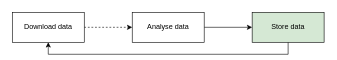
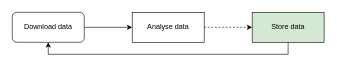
(48, 27) -> (48, 27)
(106, 27) -> (106, 27)
(226, 27) -> (226, 27)
